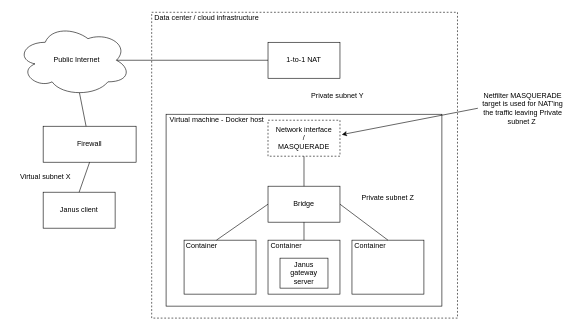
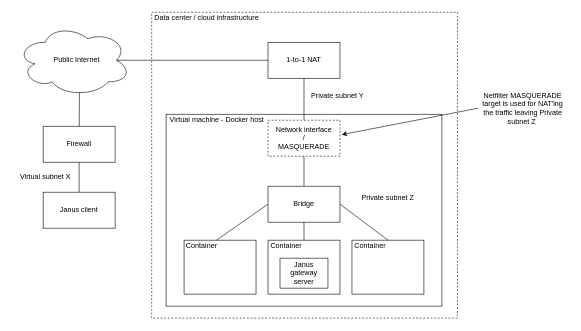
none -> (304, 99)
(89, 144) -> (79, 144)
